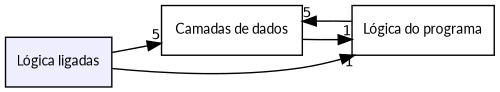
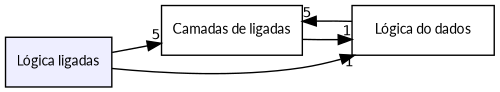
(232, 30) -> (232, 30)
(423, 30) -> (423, 30)
